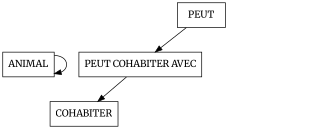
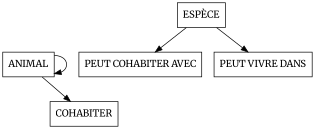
(201, 15) -> (201, 15)
none -> (263, 64)
(115, 87) -> (54, 87)
